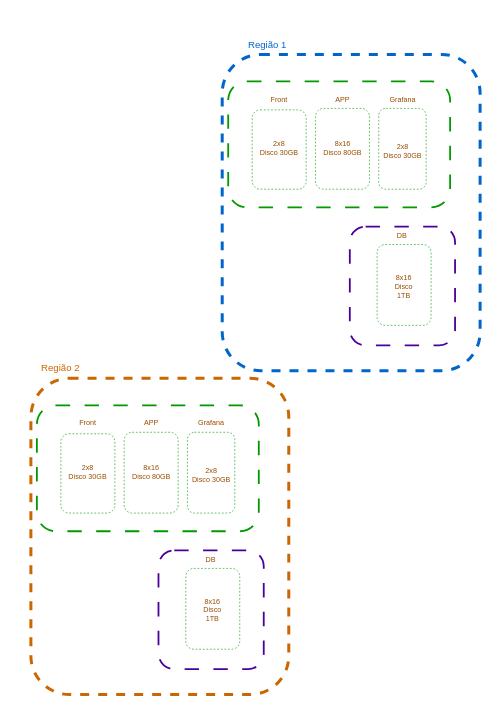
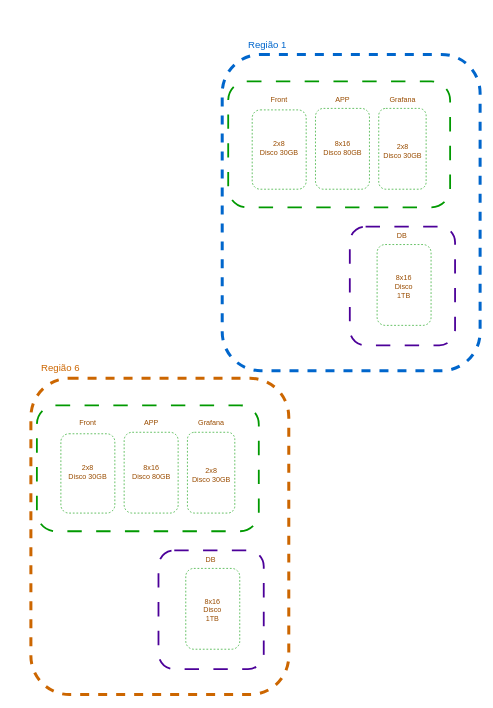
(61, 368) -> (61, 368)
